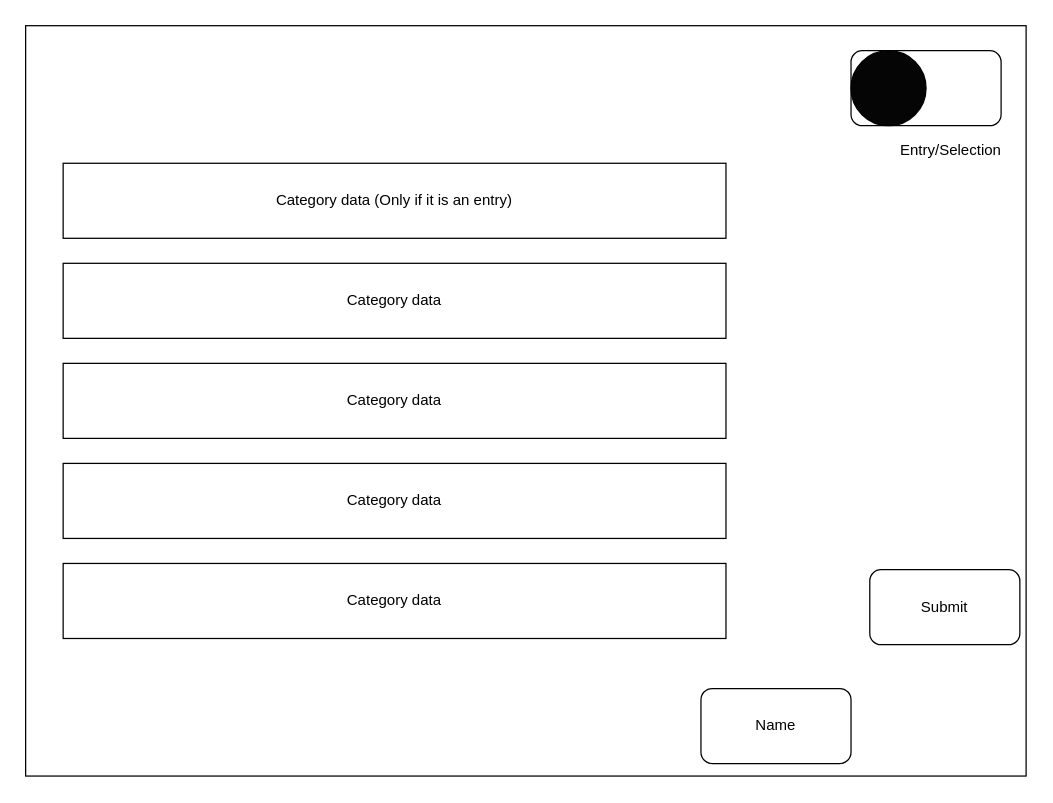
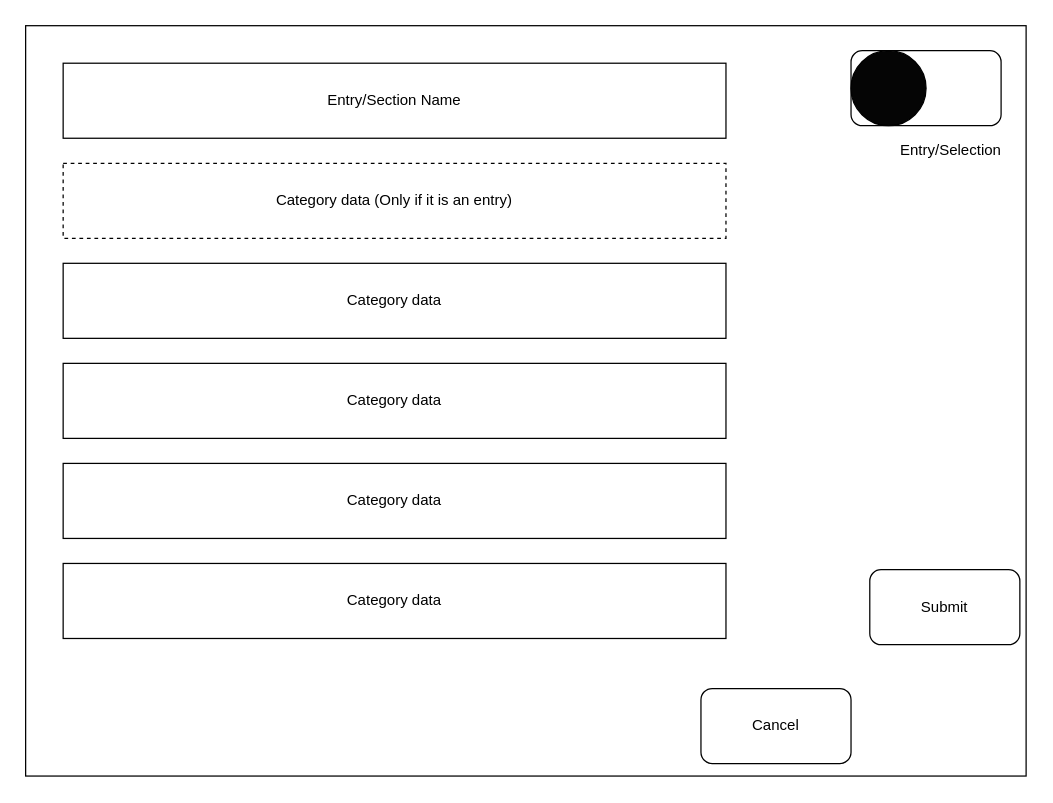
none -> (394, 101)
(394, 201) -> (394, 201)
(776, 726) -> (776, 726)
